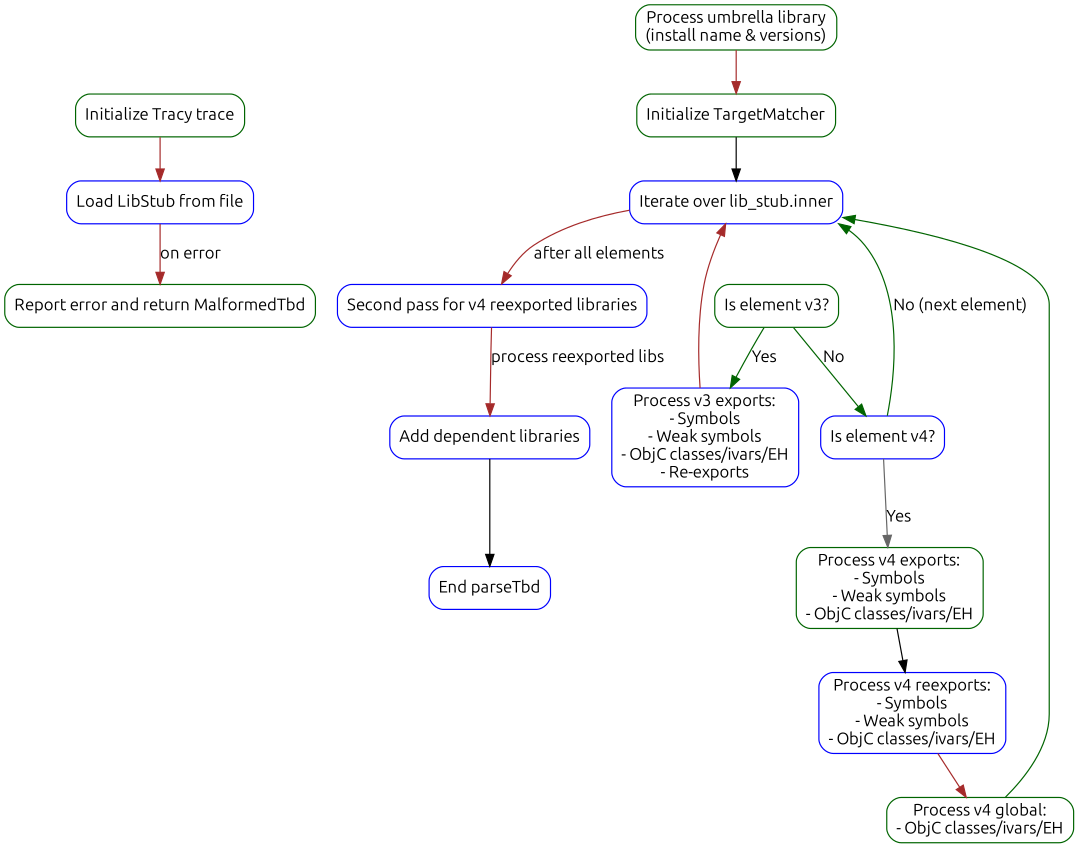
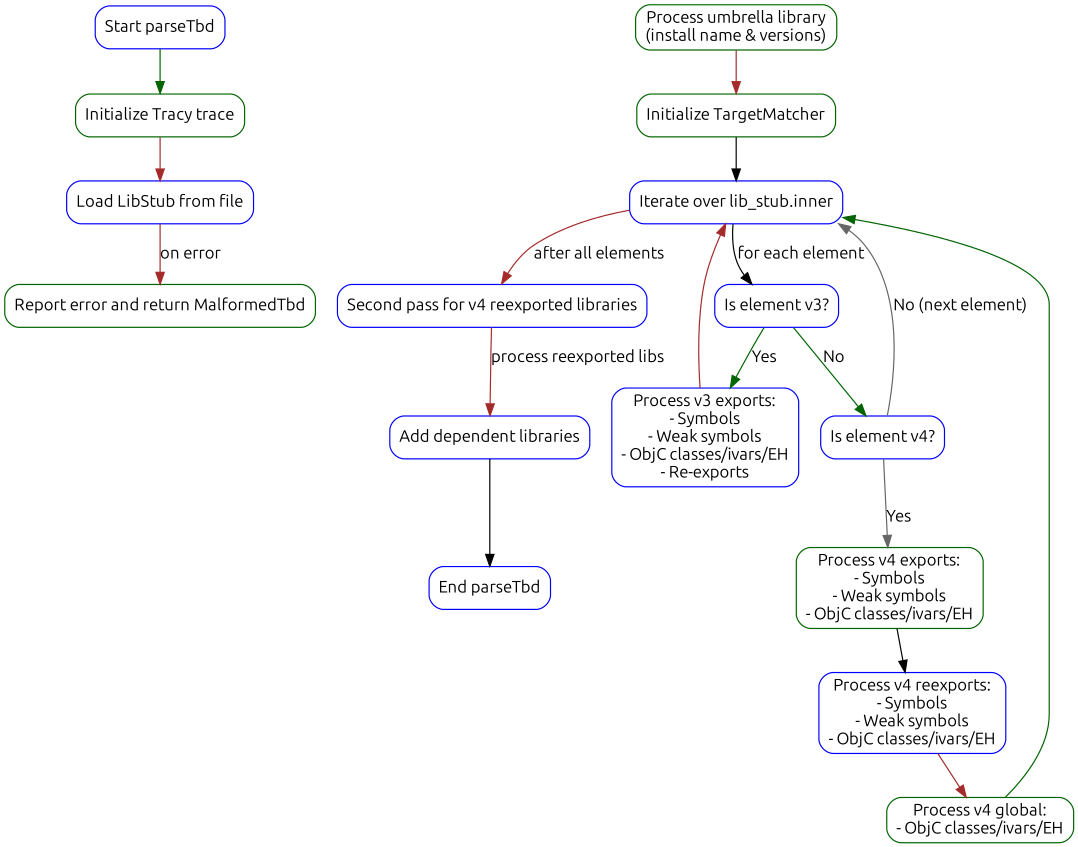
none -> (160, 27)
none -> (734, 251)
(777, 306) -> (777, 306)
(892, 317) -> (892, 317)
